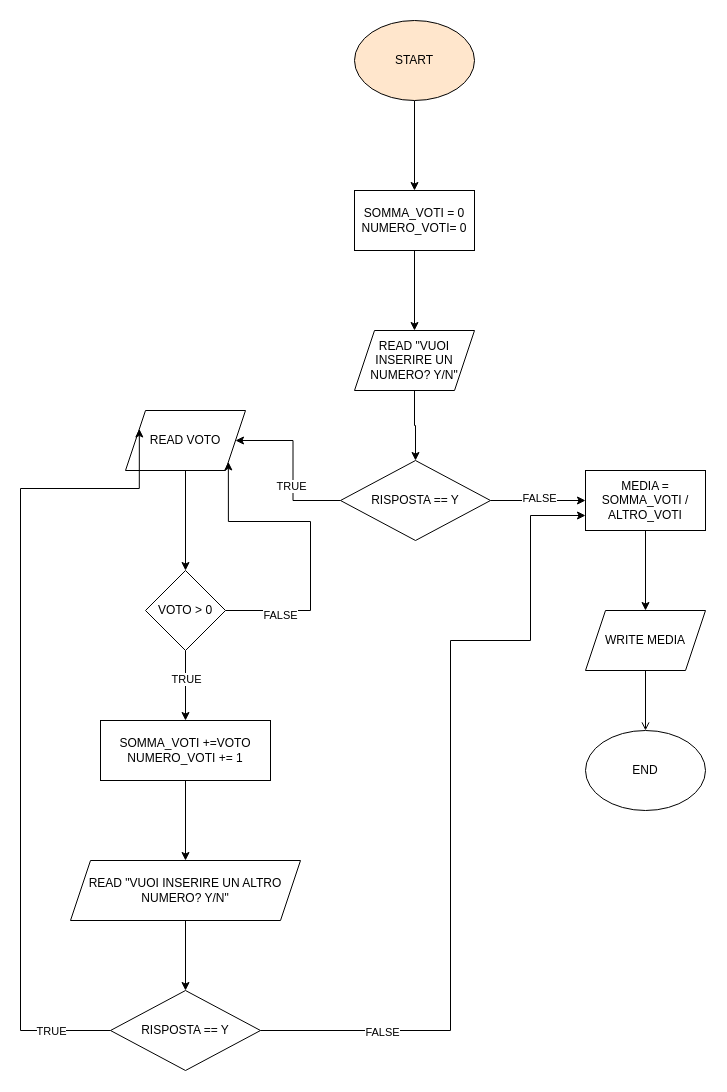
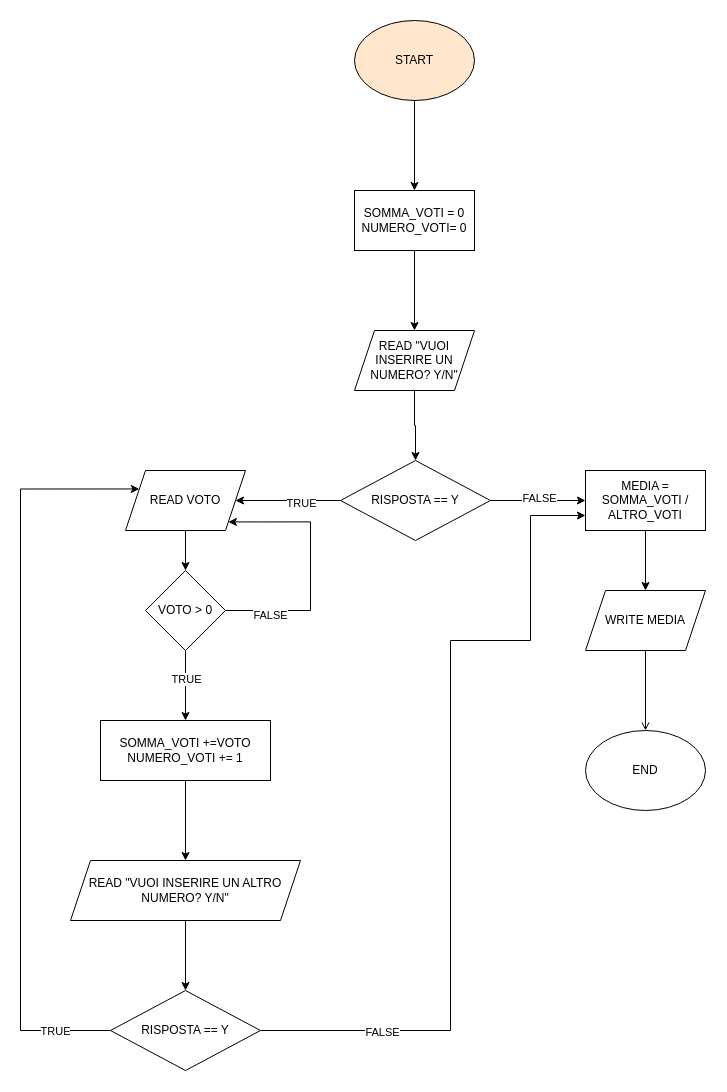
(186, 441) -> (186, 501)
(646, 641) -> (646, 621)
